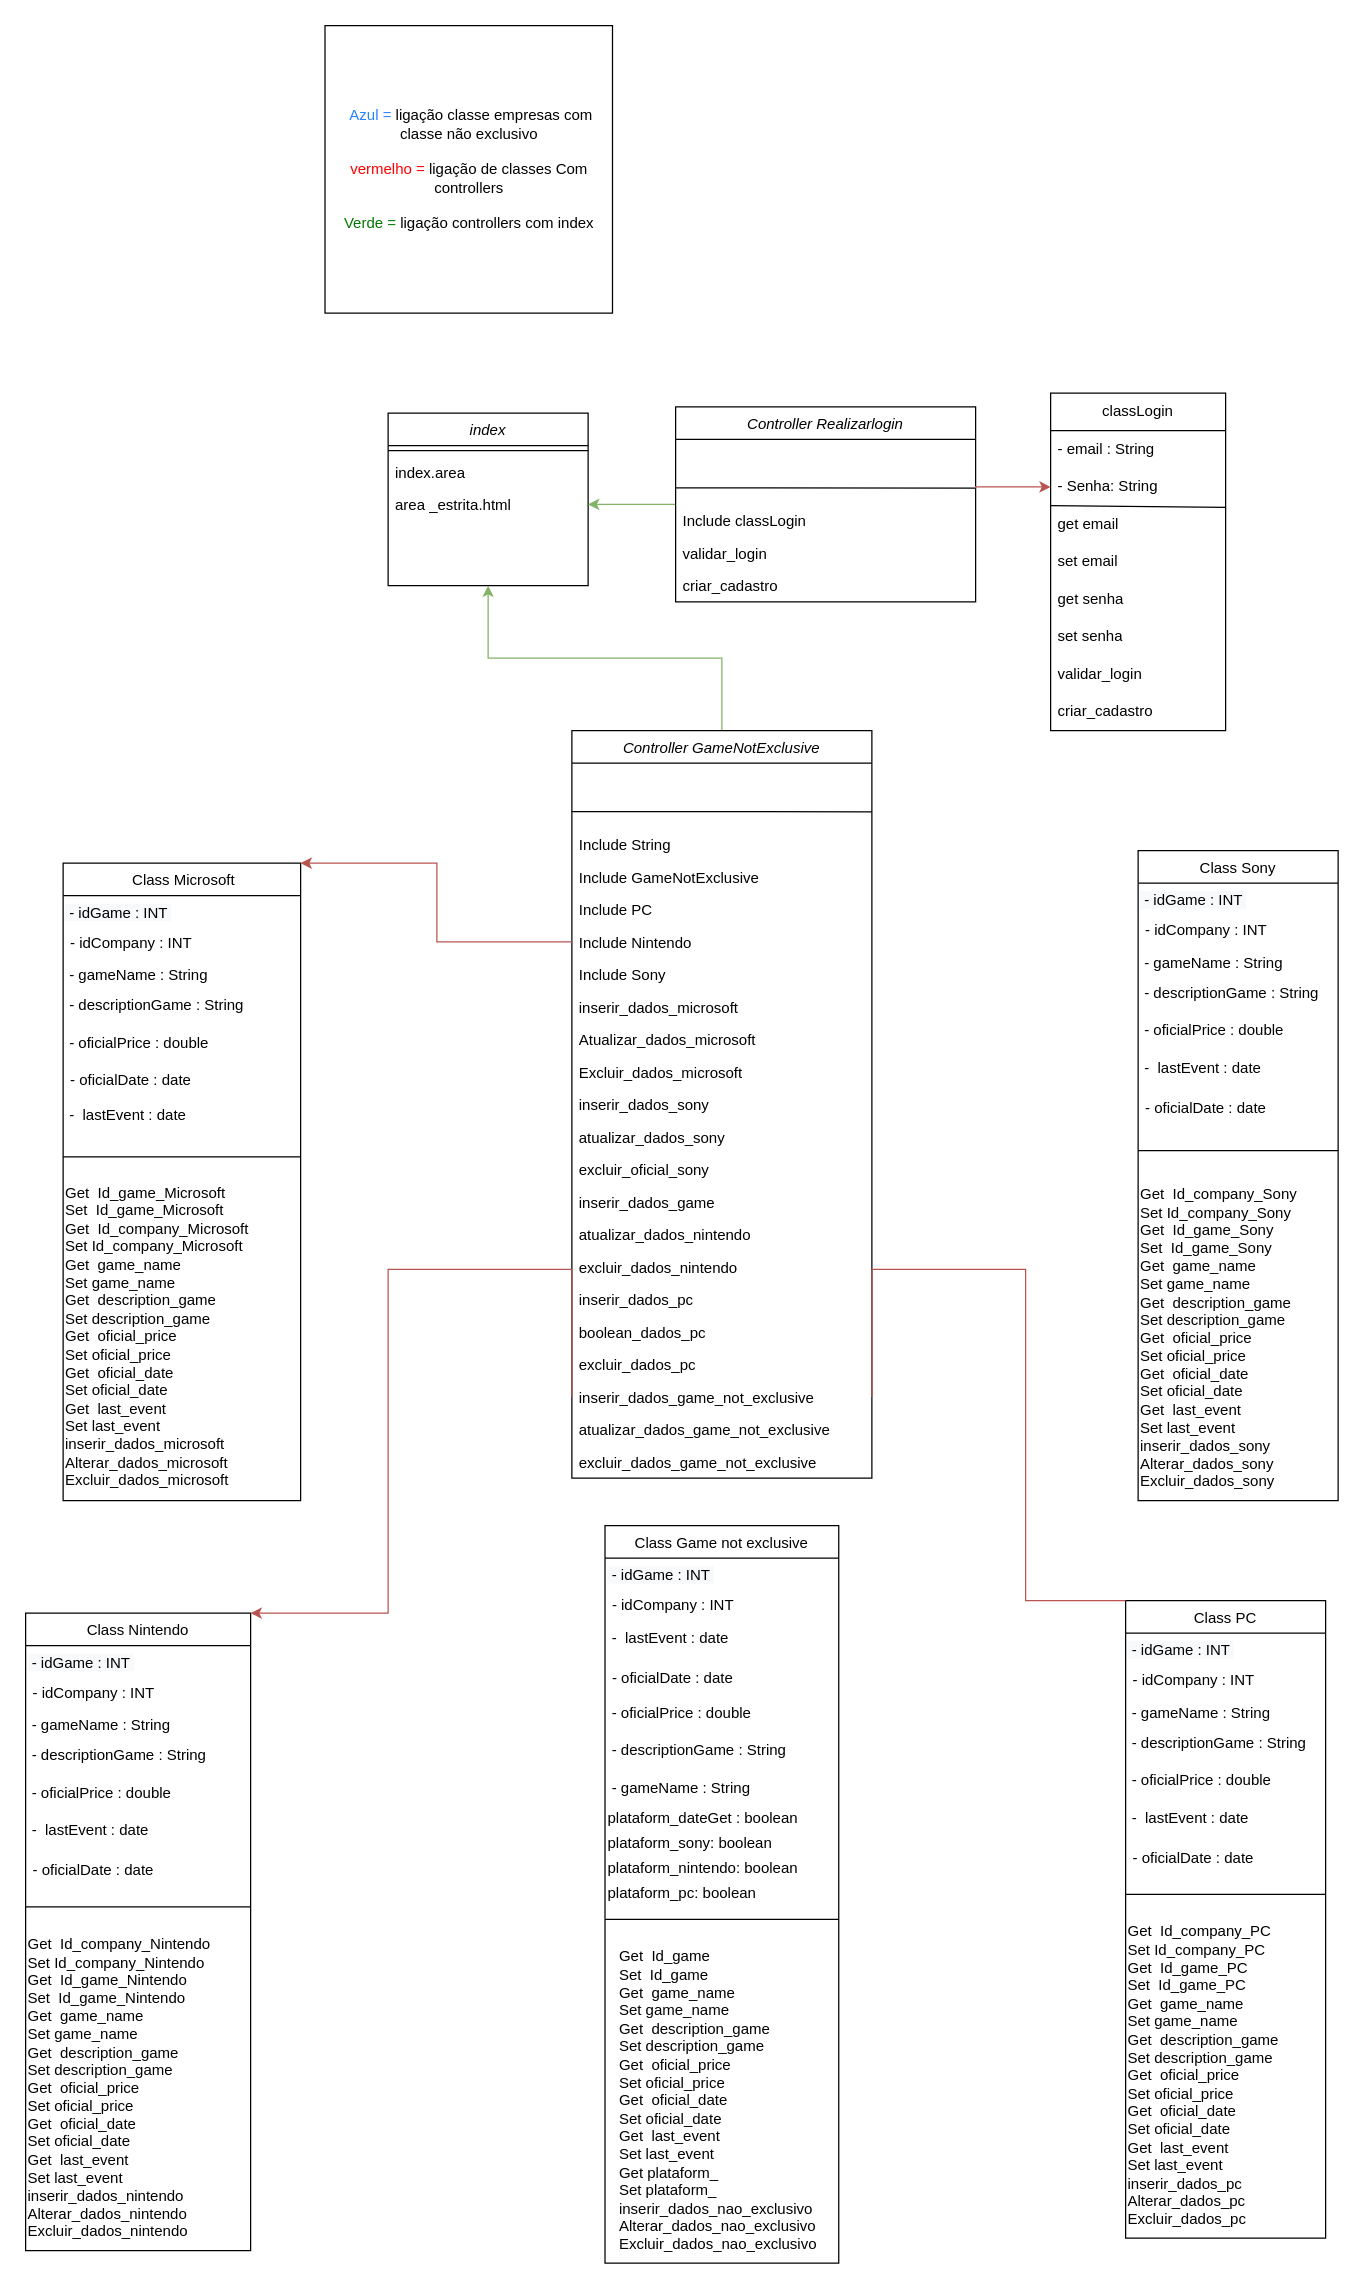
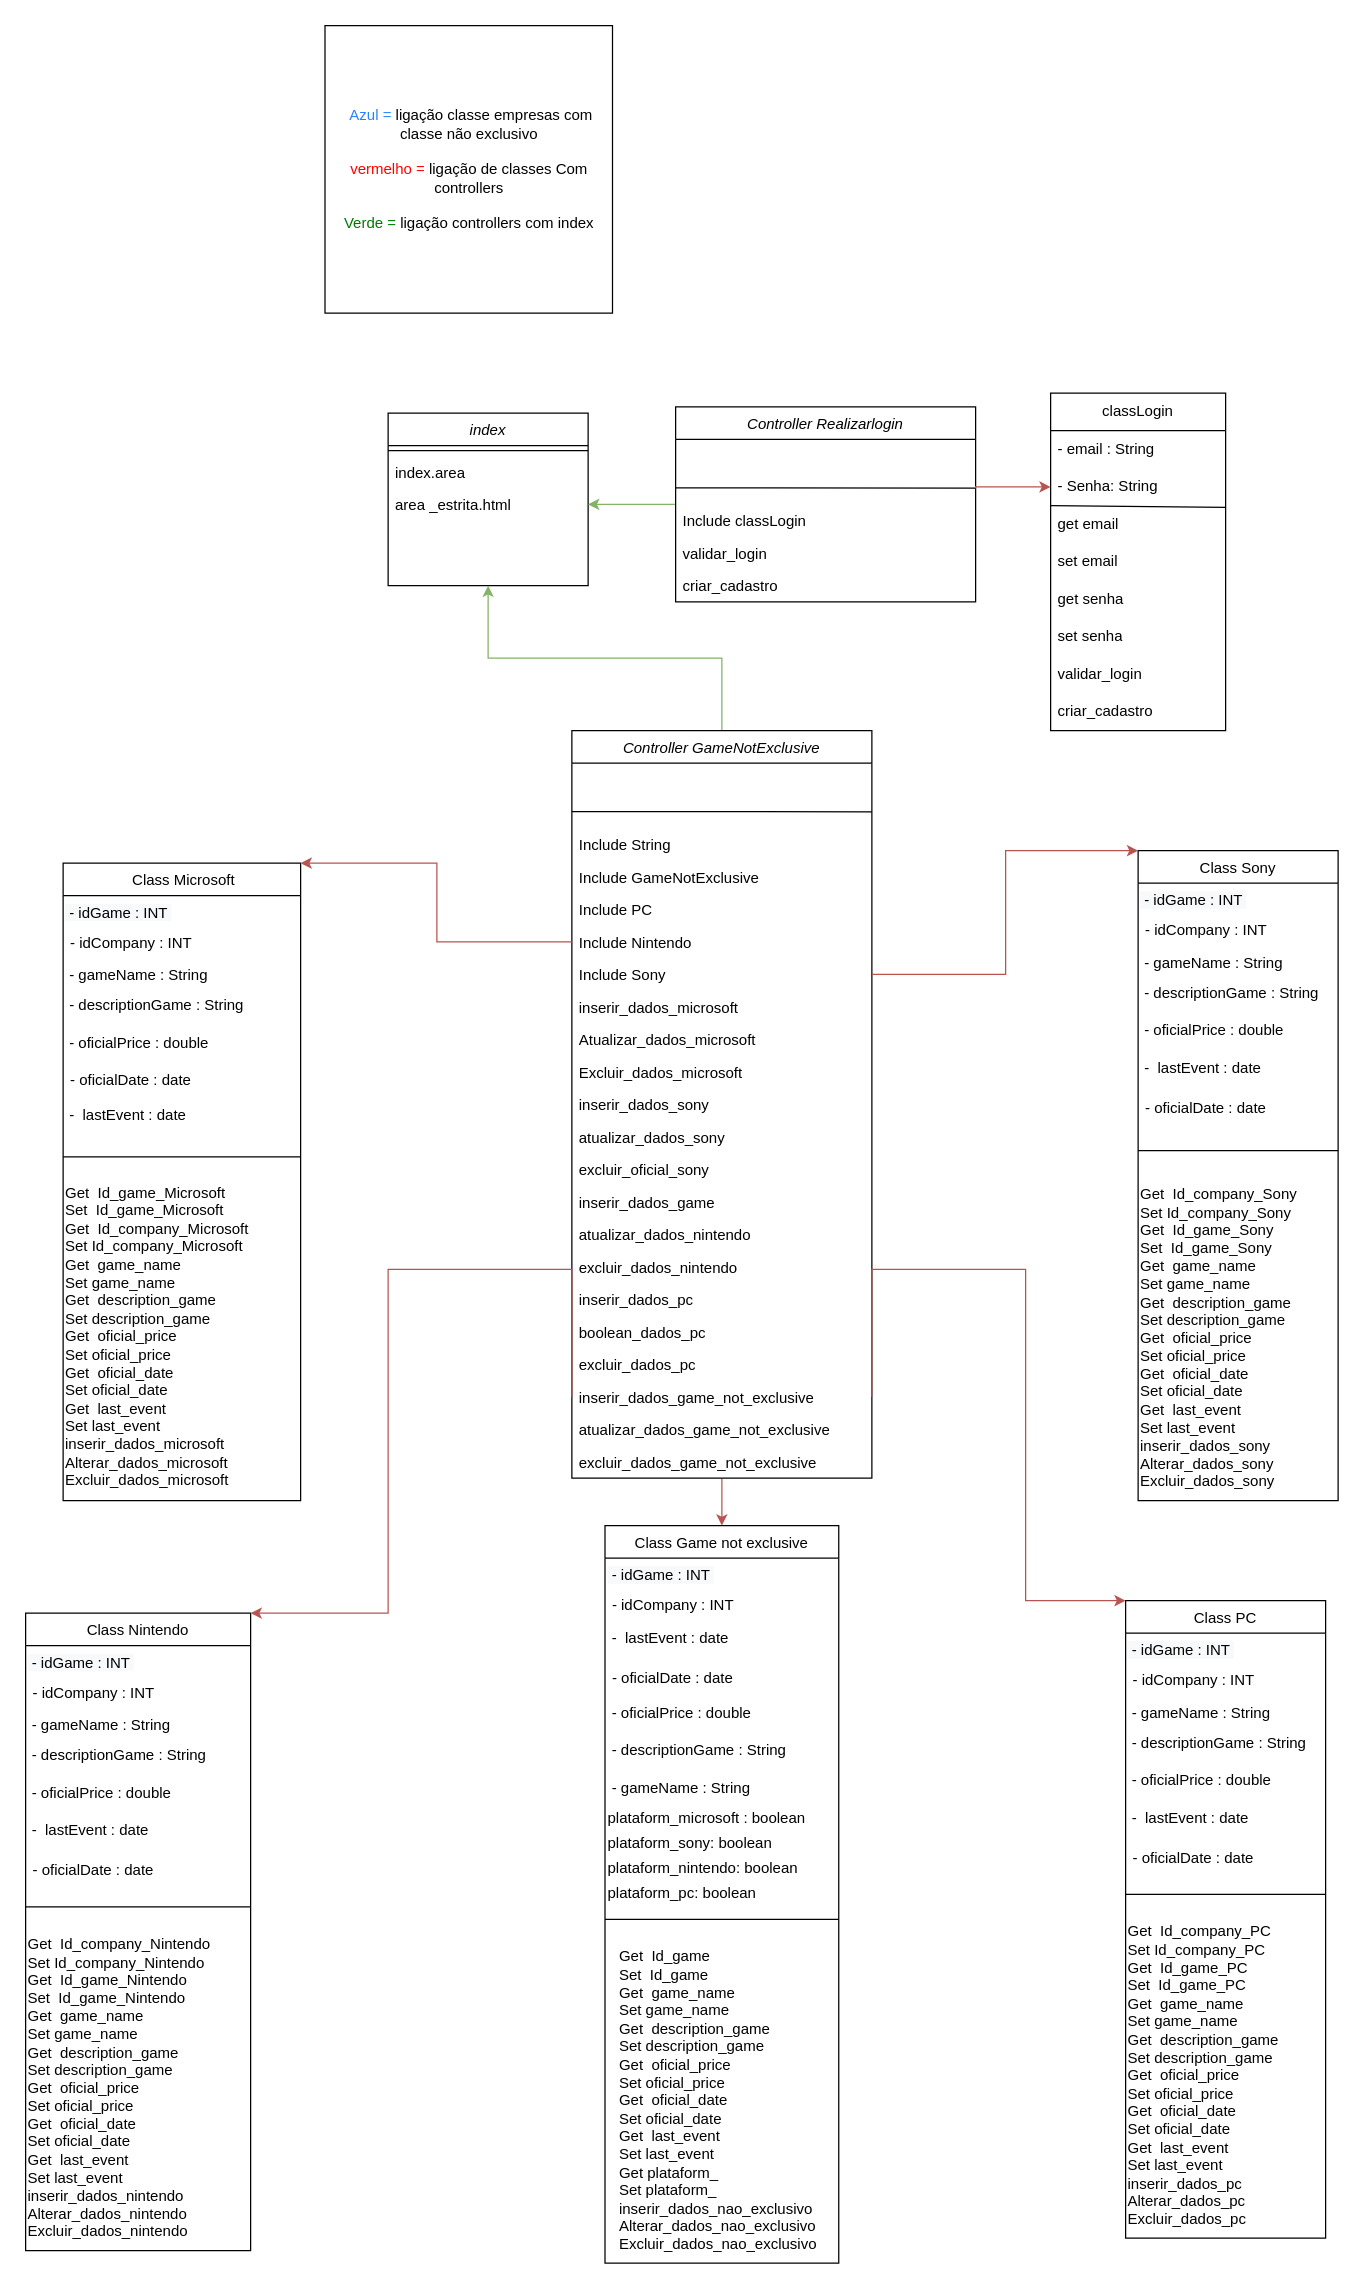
none -> (1006, 917)
none -> (722, 1501)
(1119, 1601) -> (1116, 1601)
(712, 1818) -> (718, 1818)
